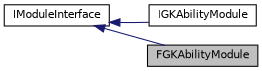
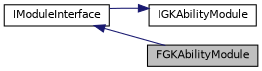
(135, 23) -> (124, 8)
